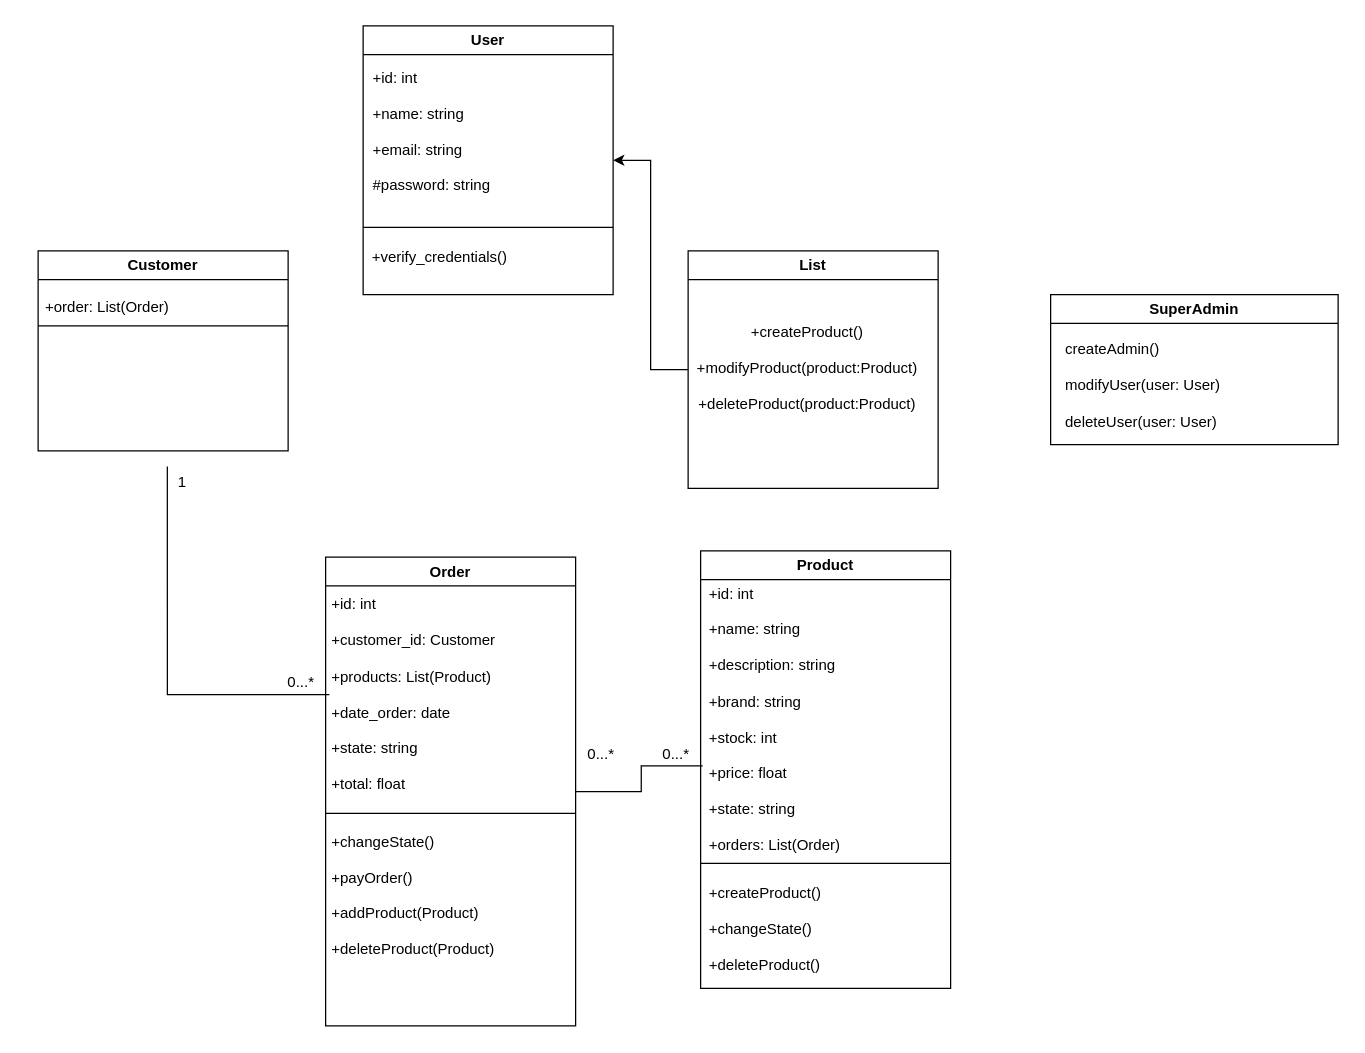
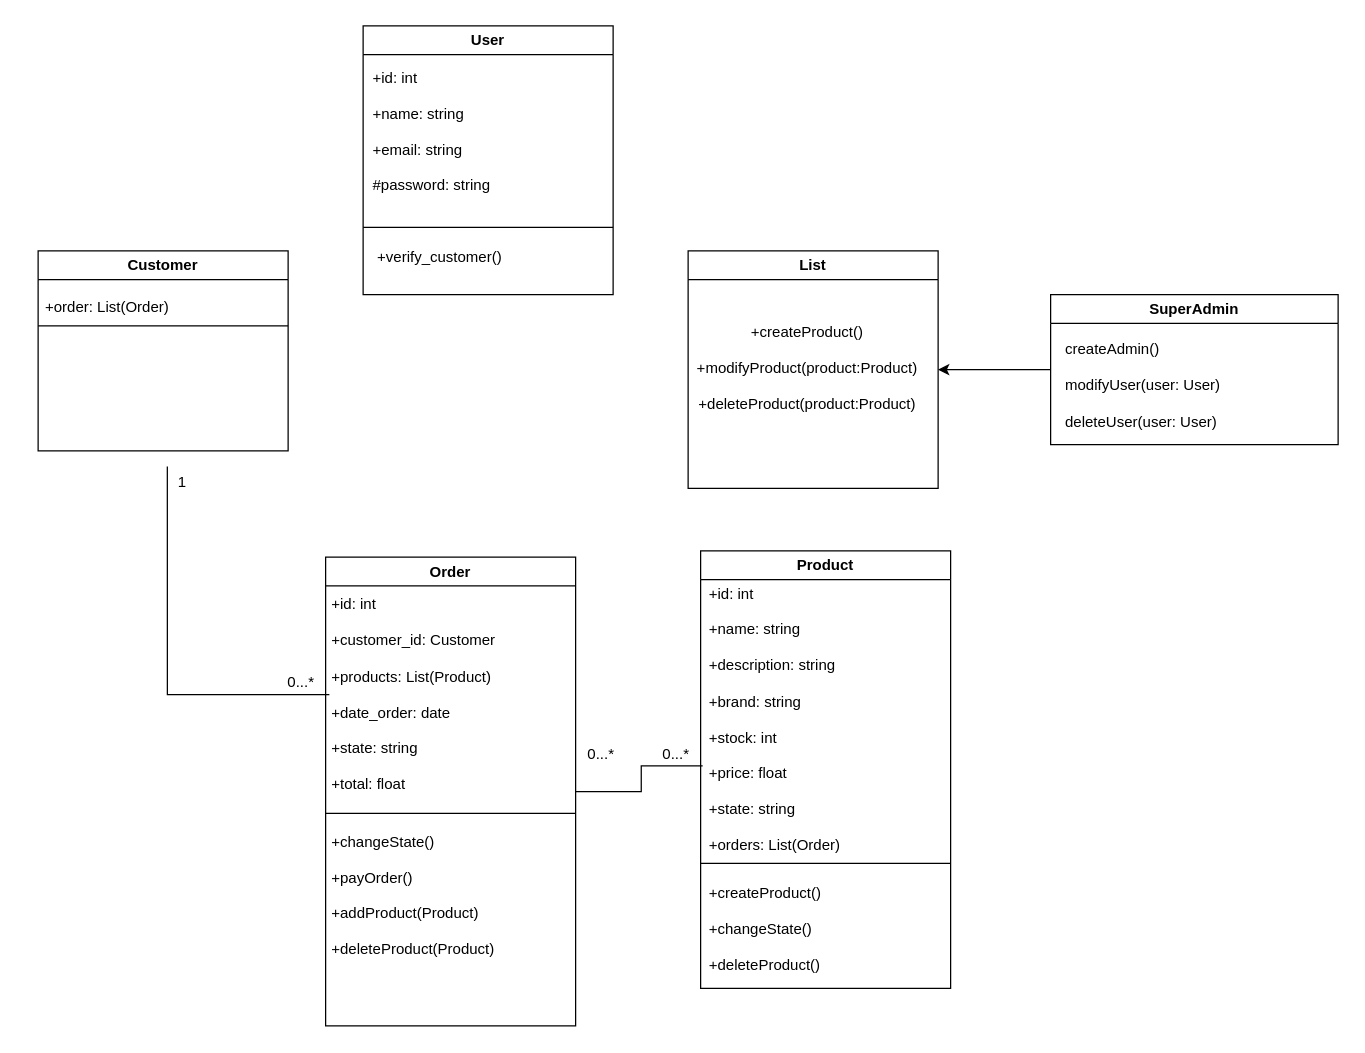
(440, 257) -> (440, 257)
(651, 268) -> none
none -> (997, 369)
